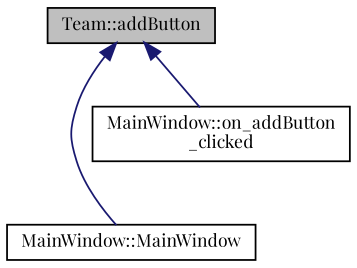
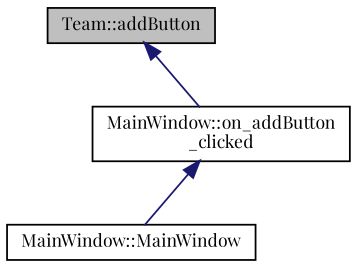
(72, 143) -> (166, 200)
